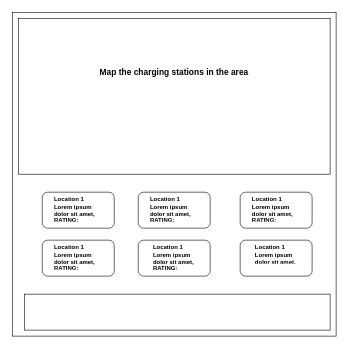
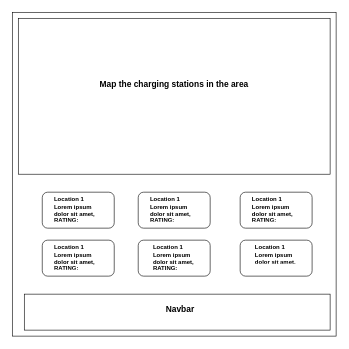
(174, 72) -> (174, 84)
none -> (180, 309)
